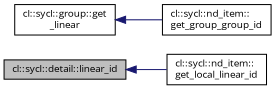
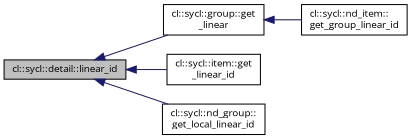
(217, 20) -> (354, 20)
none -> (136, 46)
none -> (214, 70)
(217, 70) -> (214, 119)
